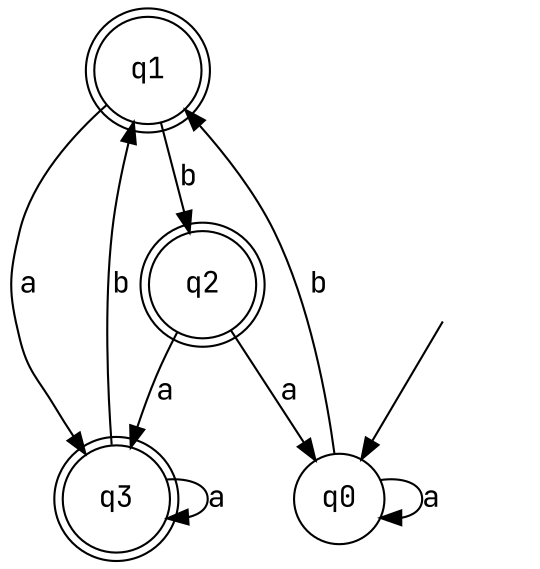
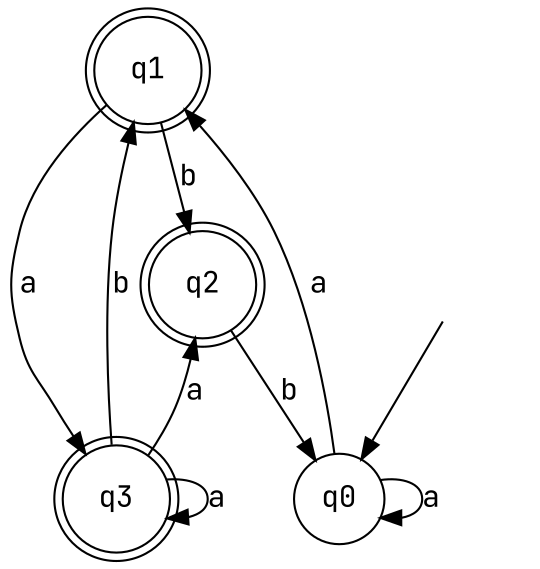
(319, 285) -> (319, 285)
(155, 379) -> (175, 409)
(290, 392) -> (290, 392)
